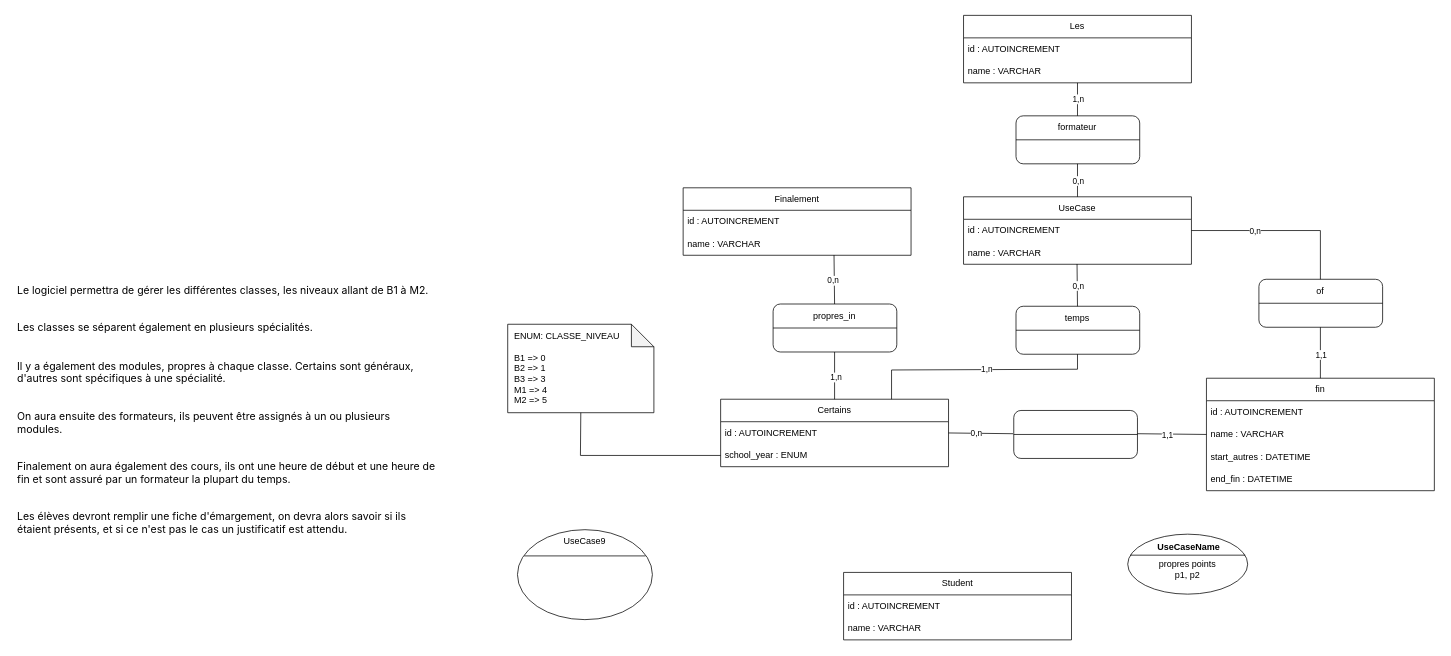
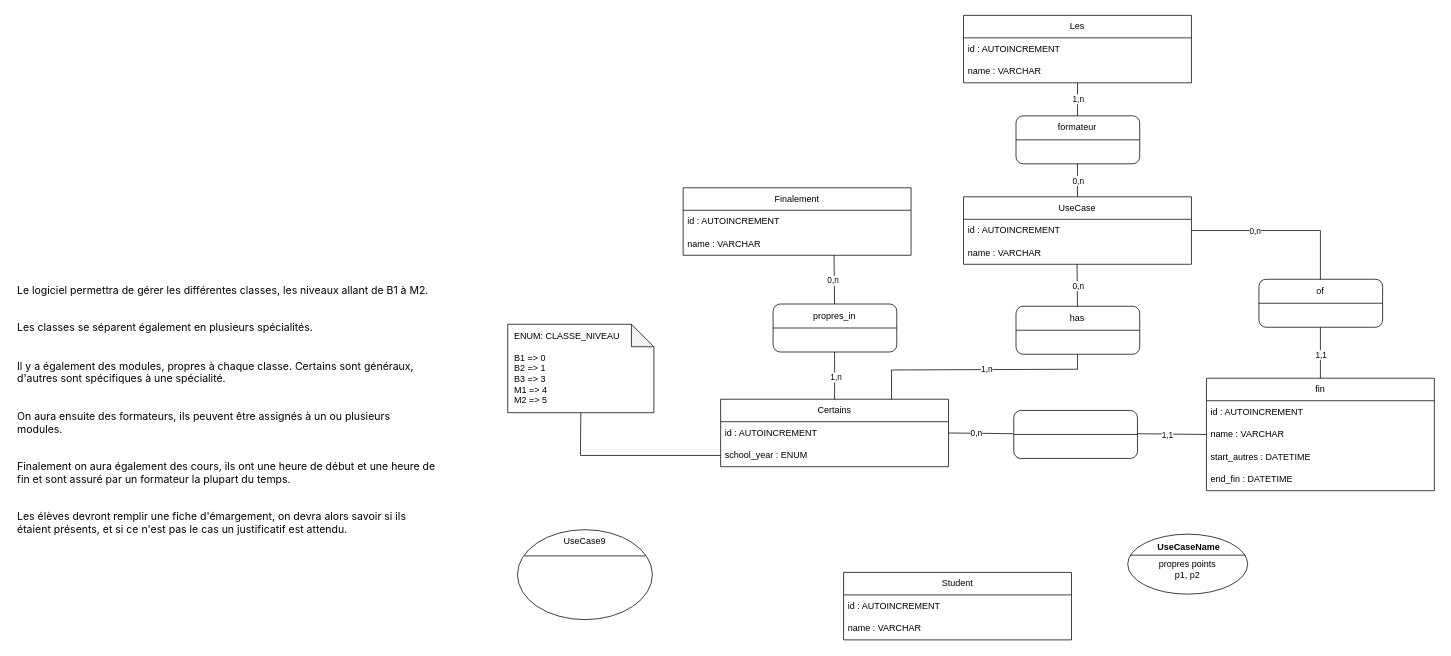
(1077, 318) -> (1077, 318)
